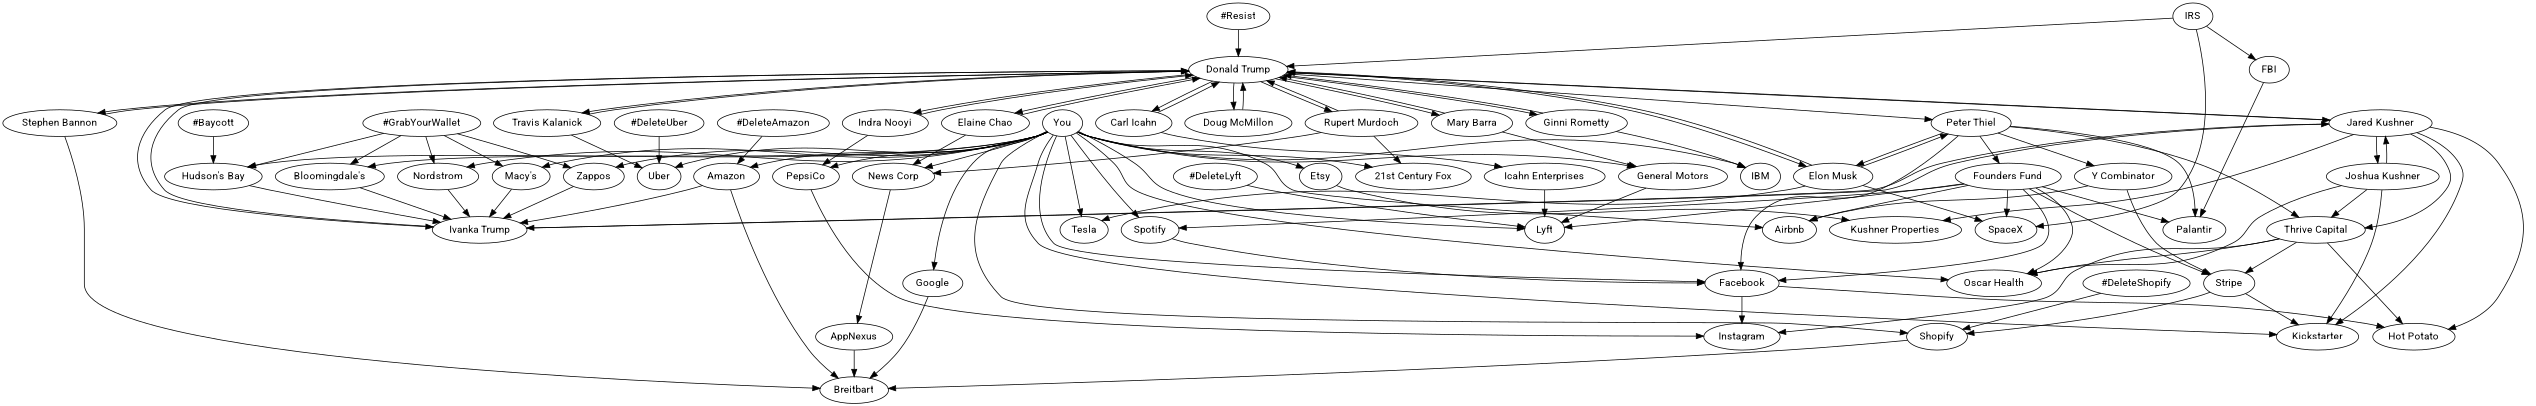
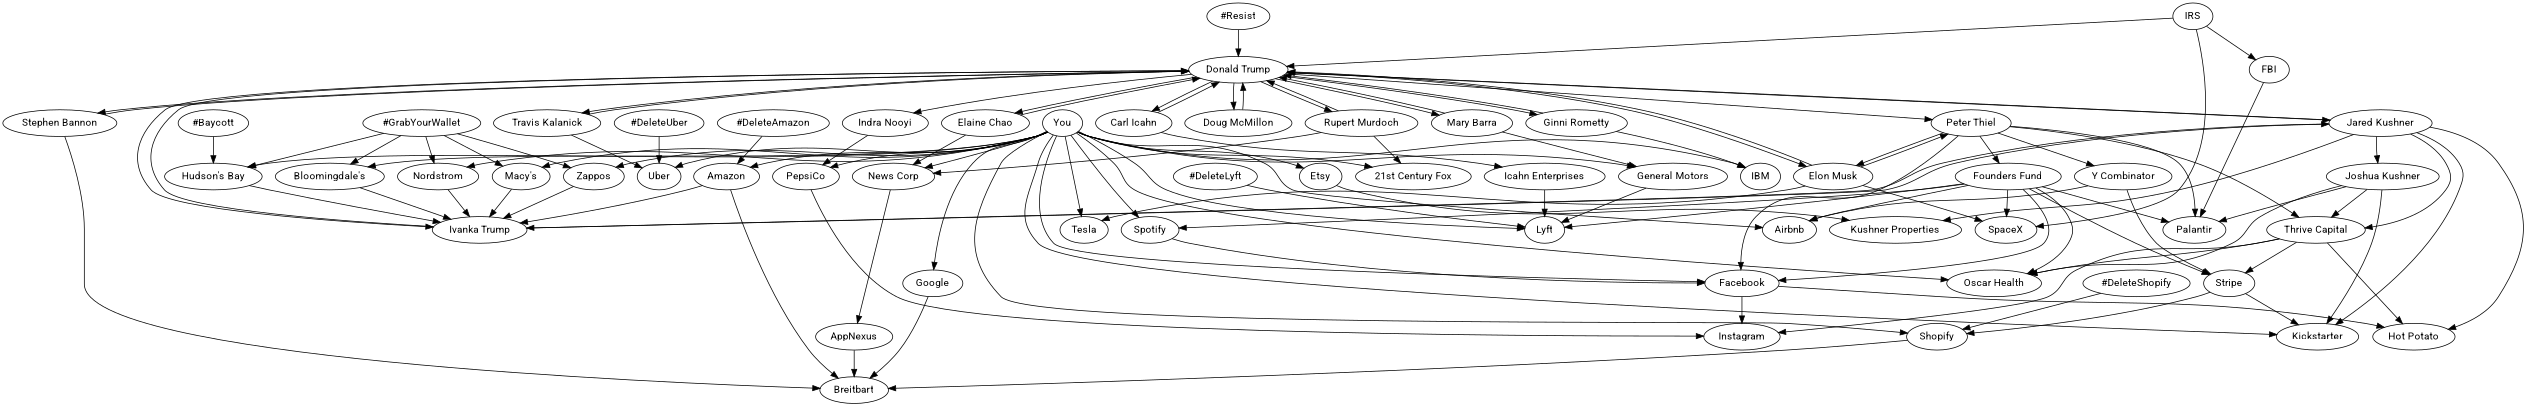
(1052, 92) -> none
(2387, 153) -> (2265, 208)
